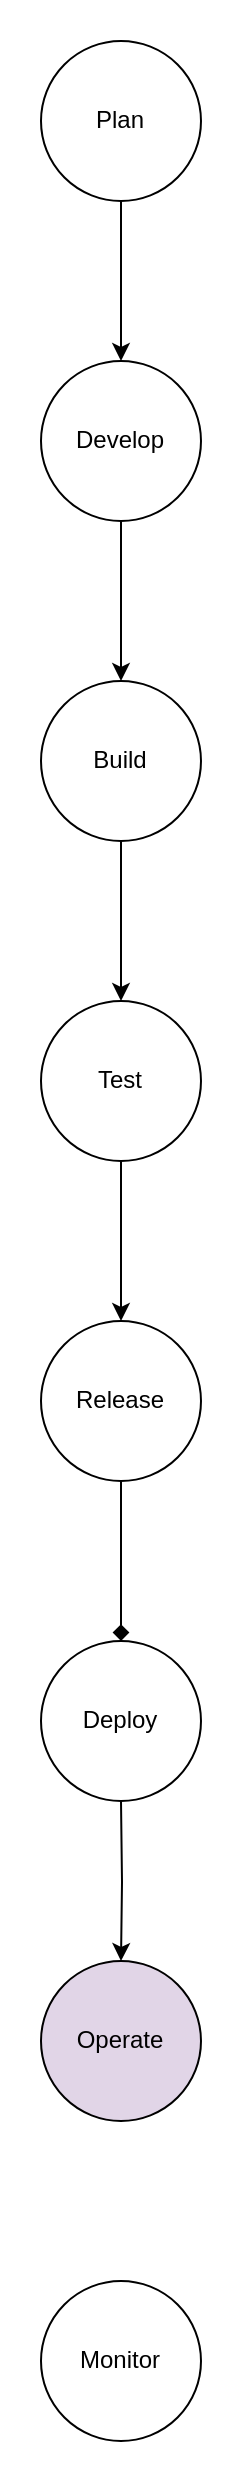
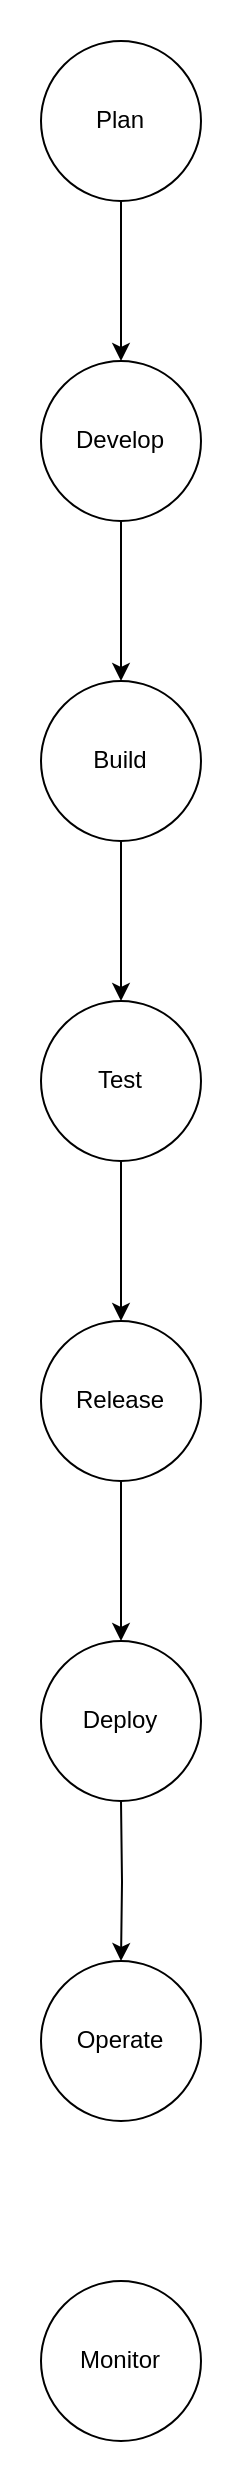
(121, 1625) -> (121, 1626)
(121, 2041) -> (121, 2041)
